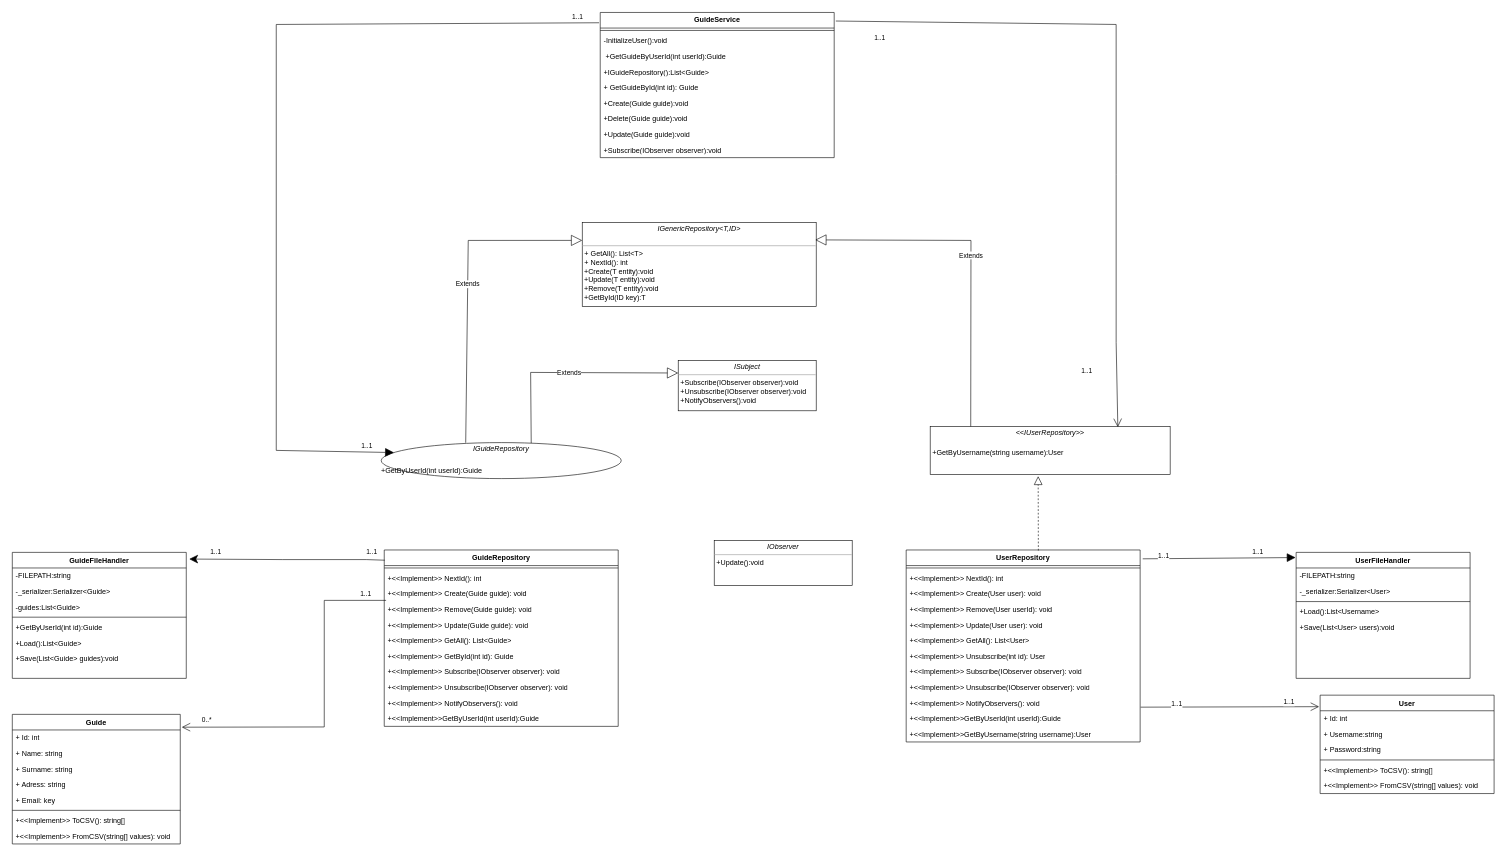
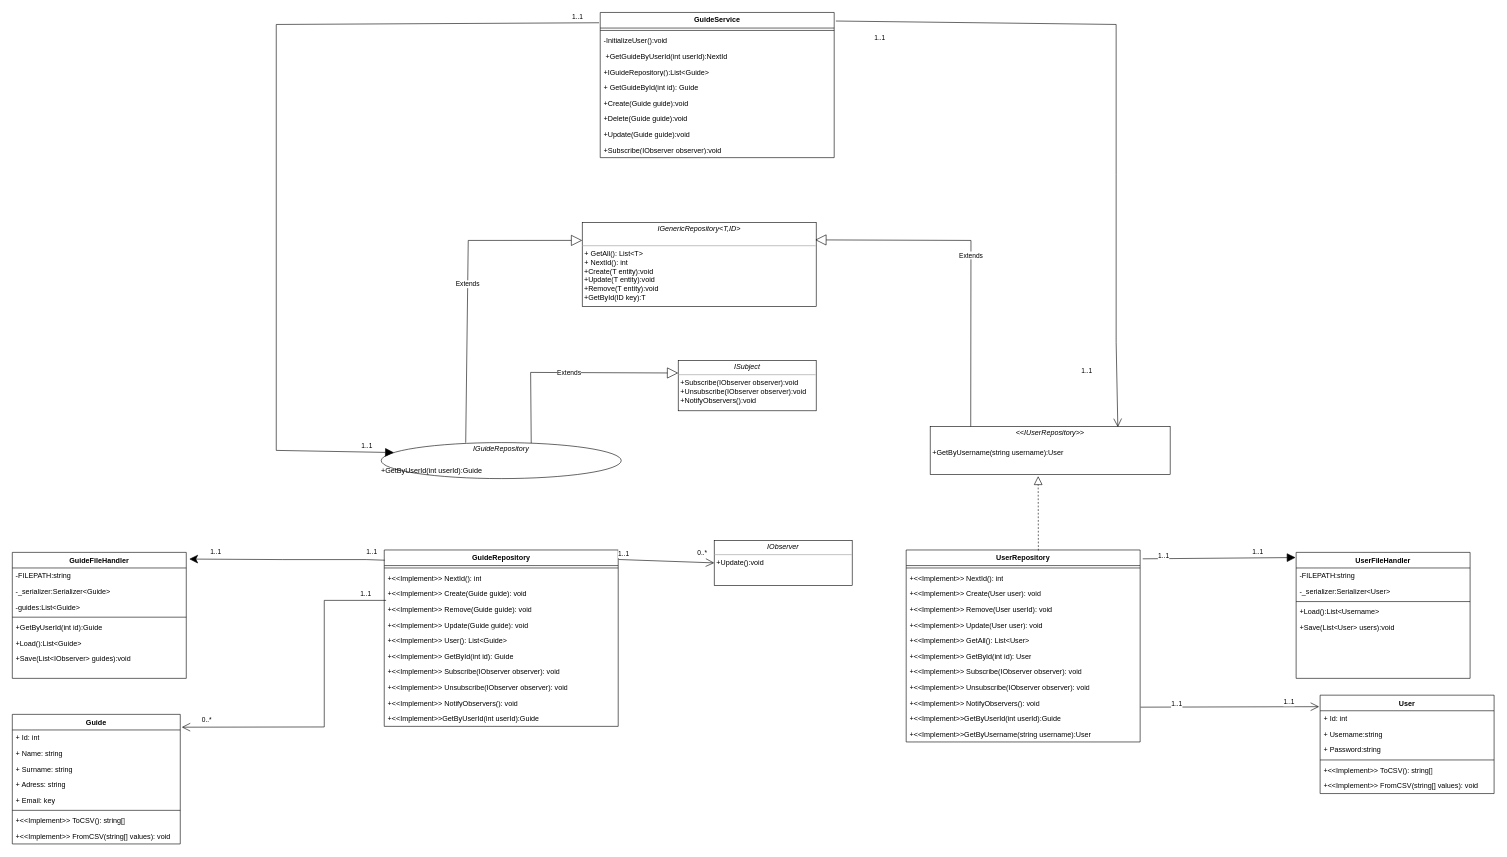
(670, 57) -> (673, 57)
none -> (666, 561)
(453, 641) -> (451, 641)
(983, 657) -> (976, 657)
(71, 659) -> (80, 659)
